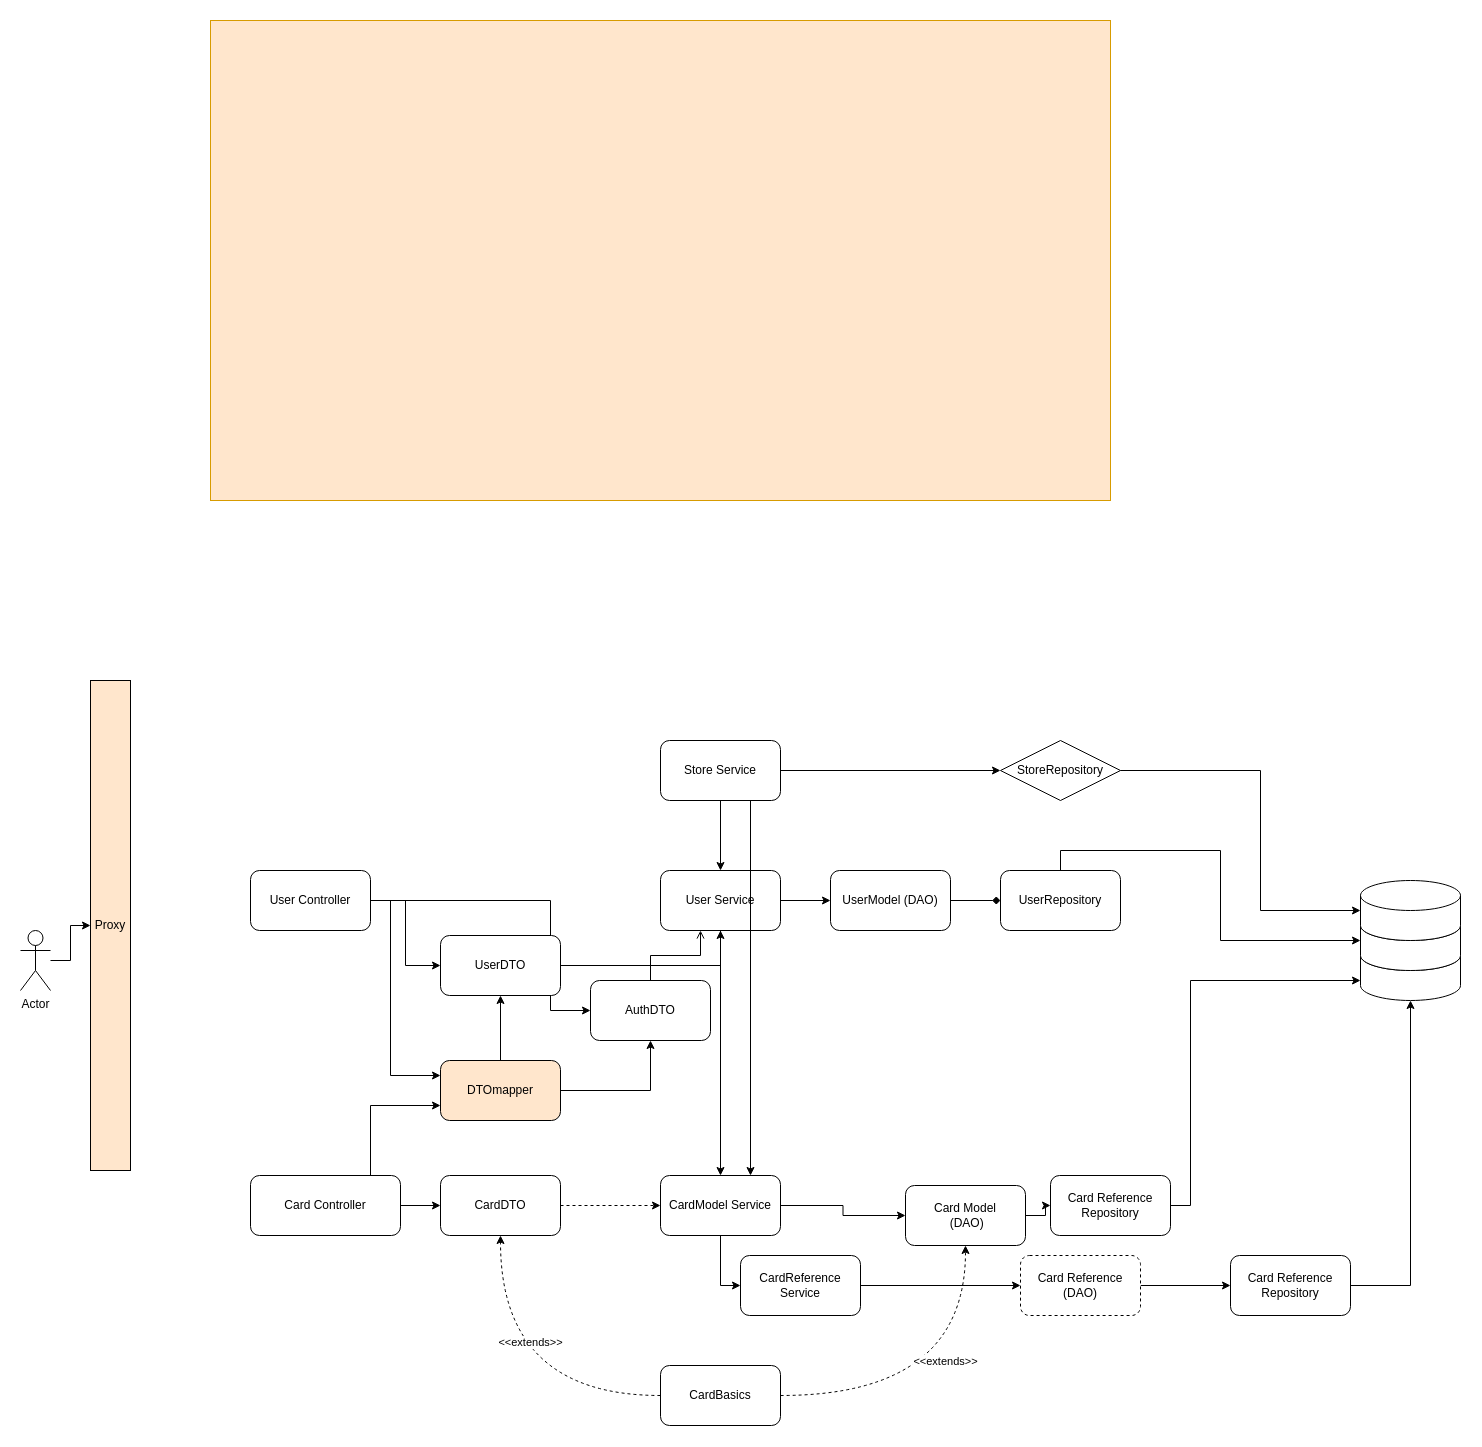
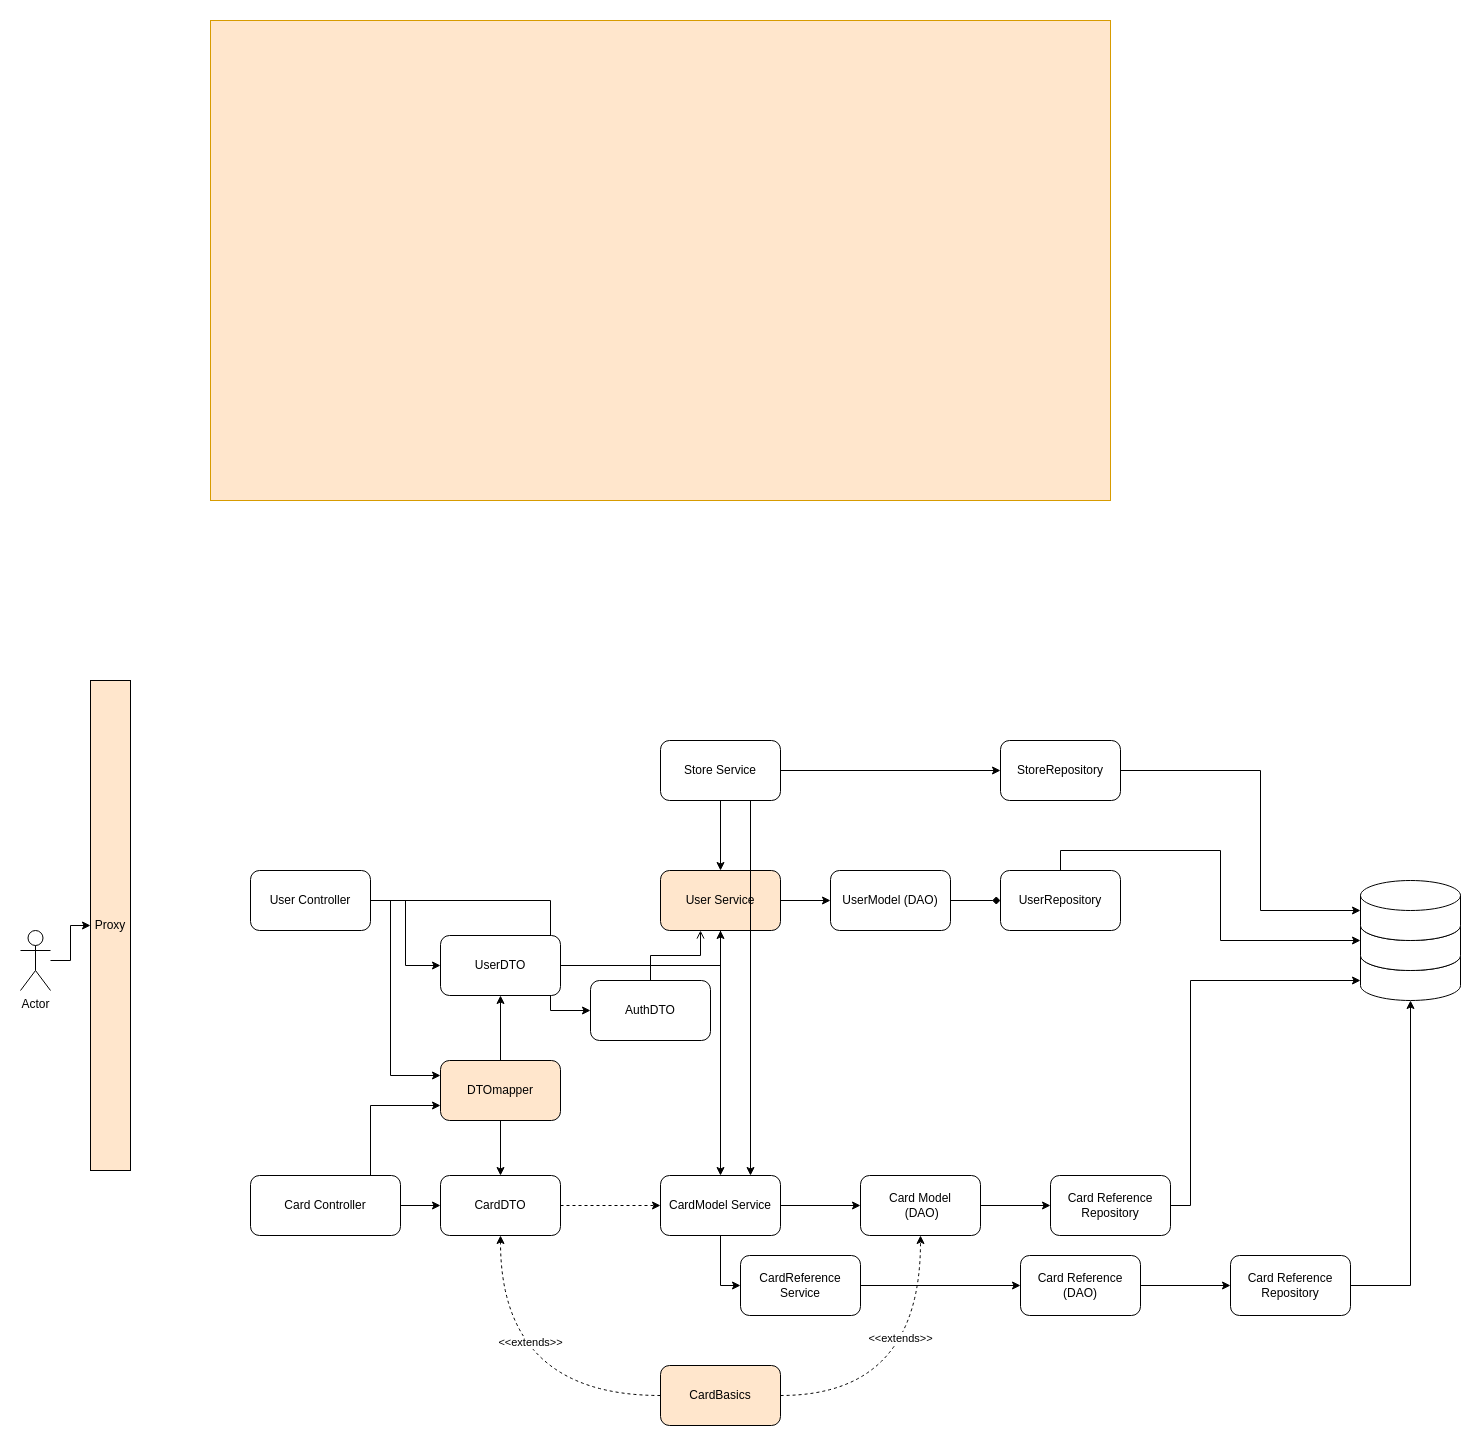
(1061, 771) -> (1061, 771)
(721, 901) -> (721, 901)
(627, 1091) -> (501, 1145)
(966, 1216) -> (921, 1206)
(1081, 1286) -> (1081, 1286)
(721, 1396) -> (721, 1396)
